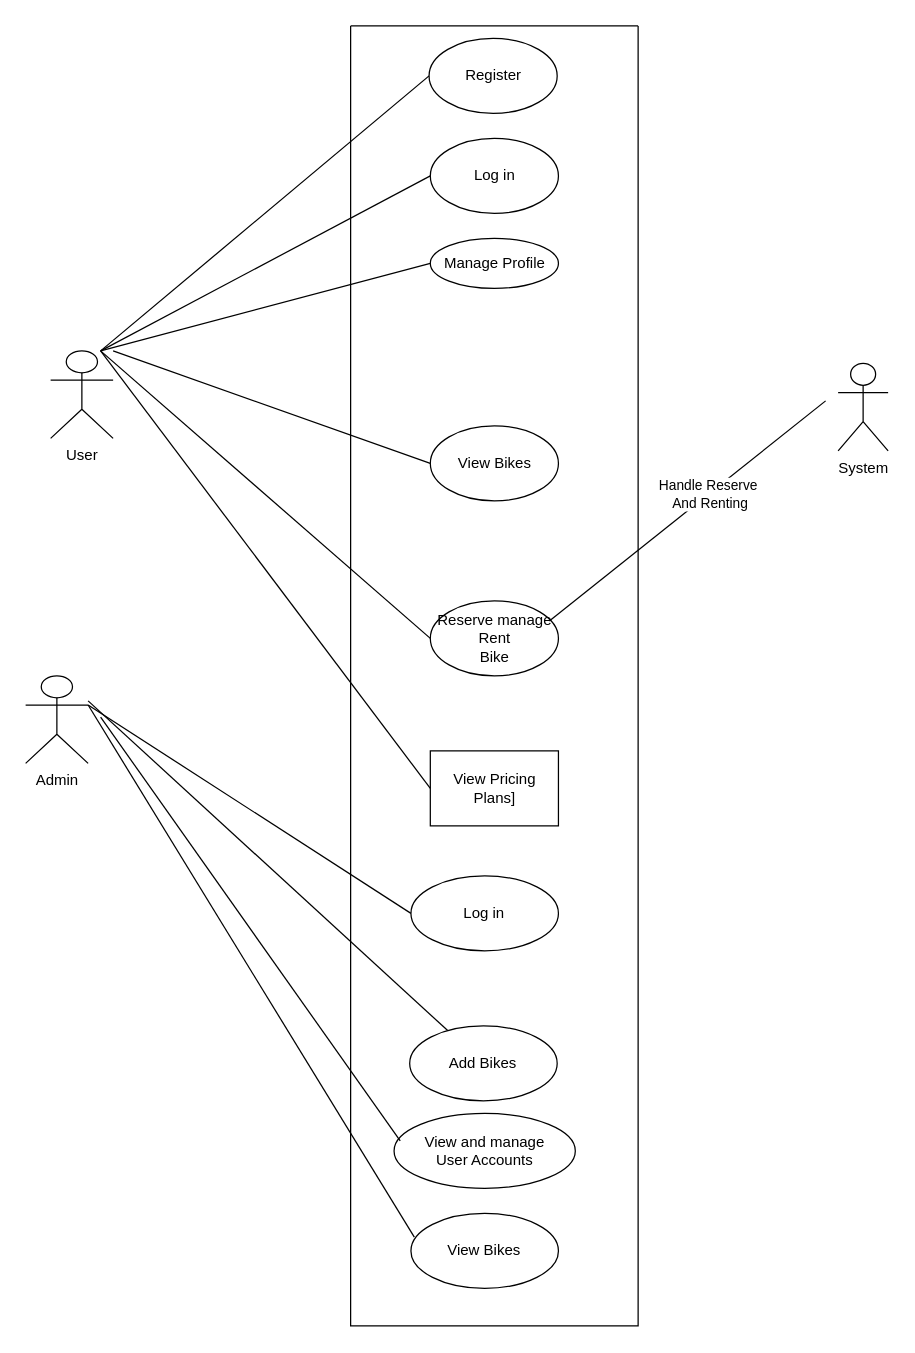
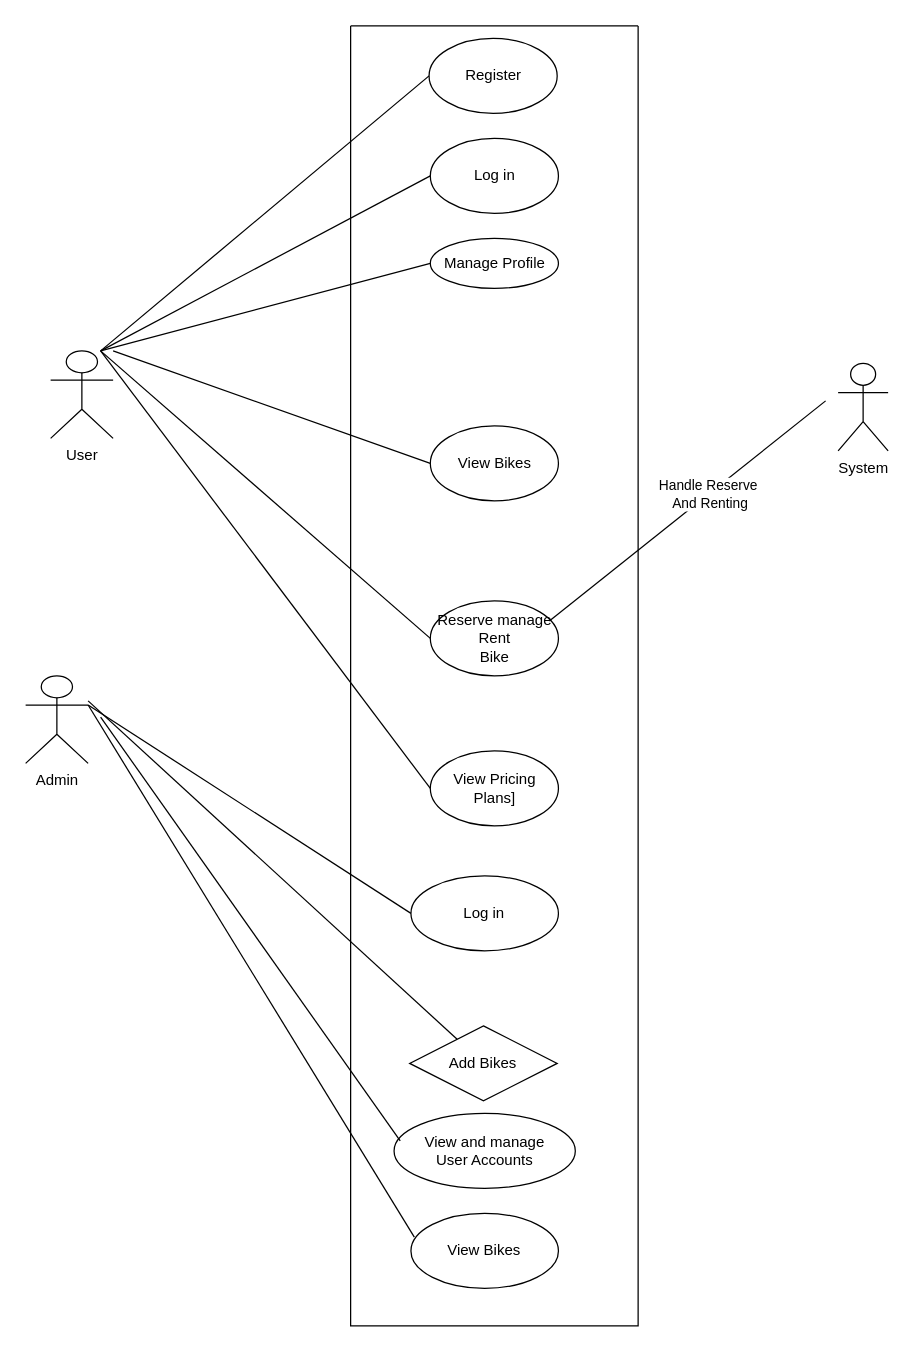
(494, 788) -> (494, 788)
(483, 1063) -> (483, 1063)
